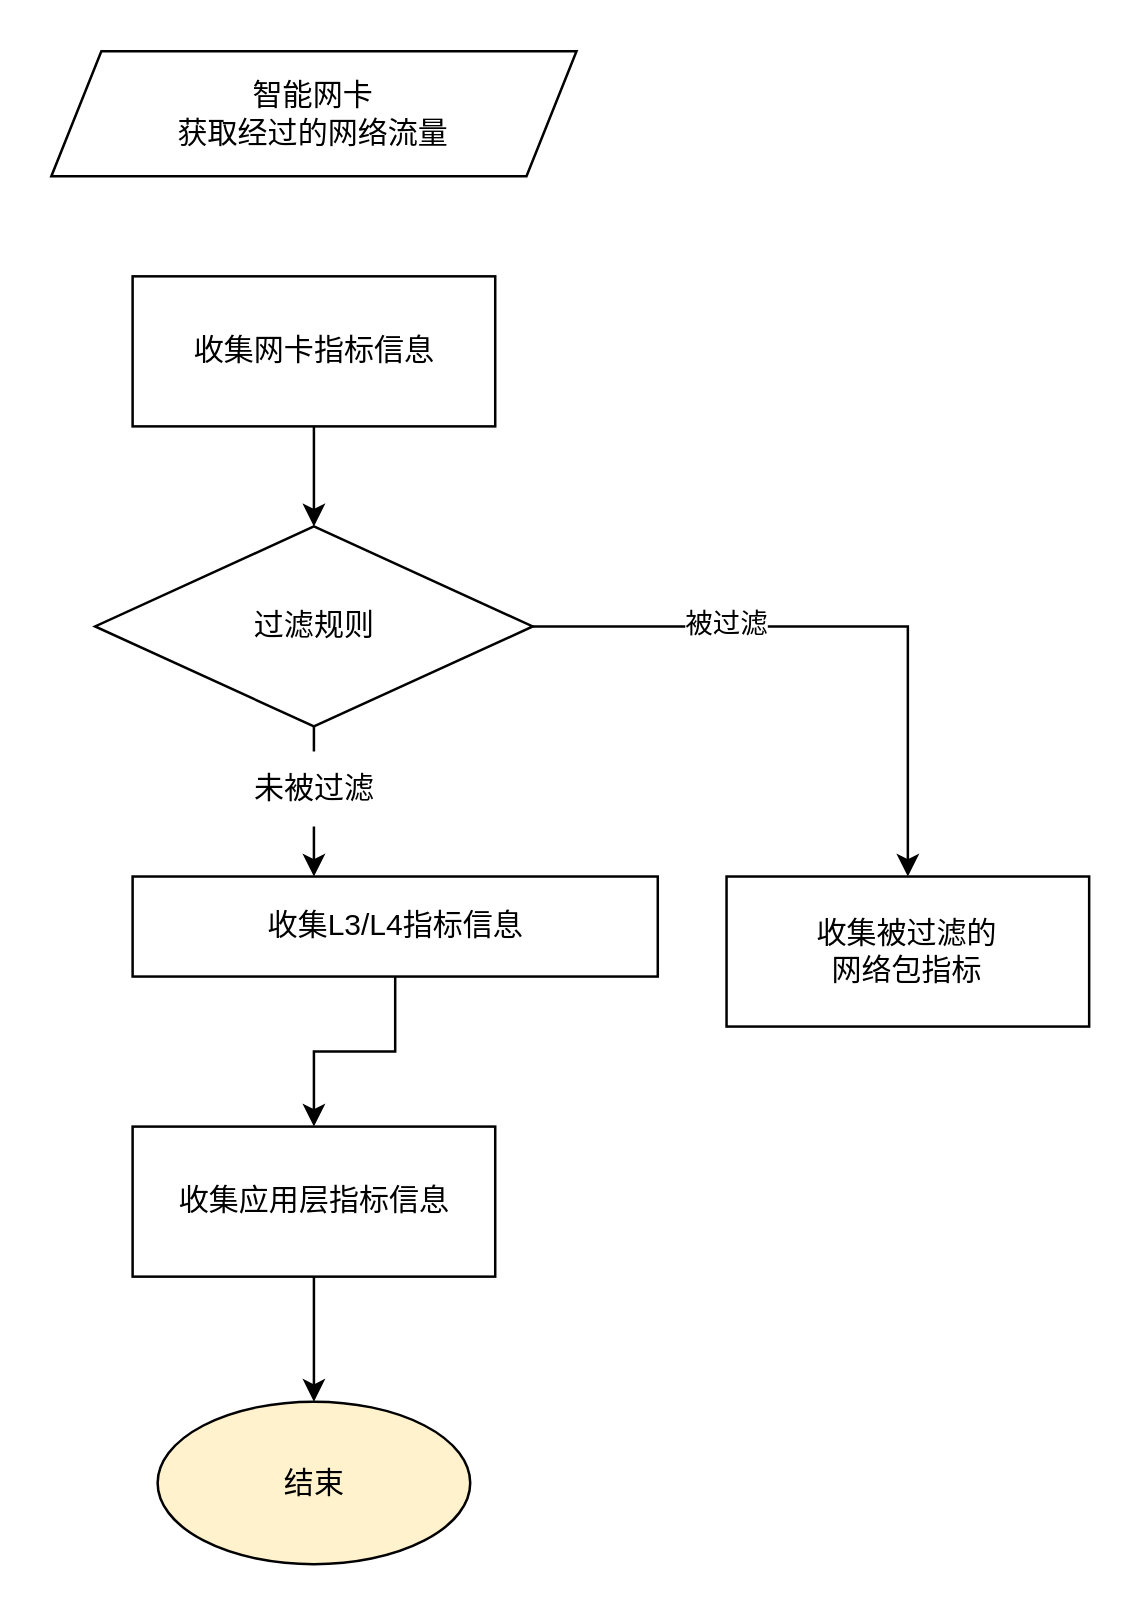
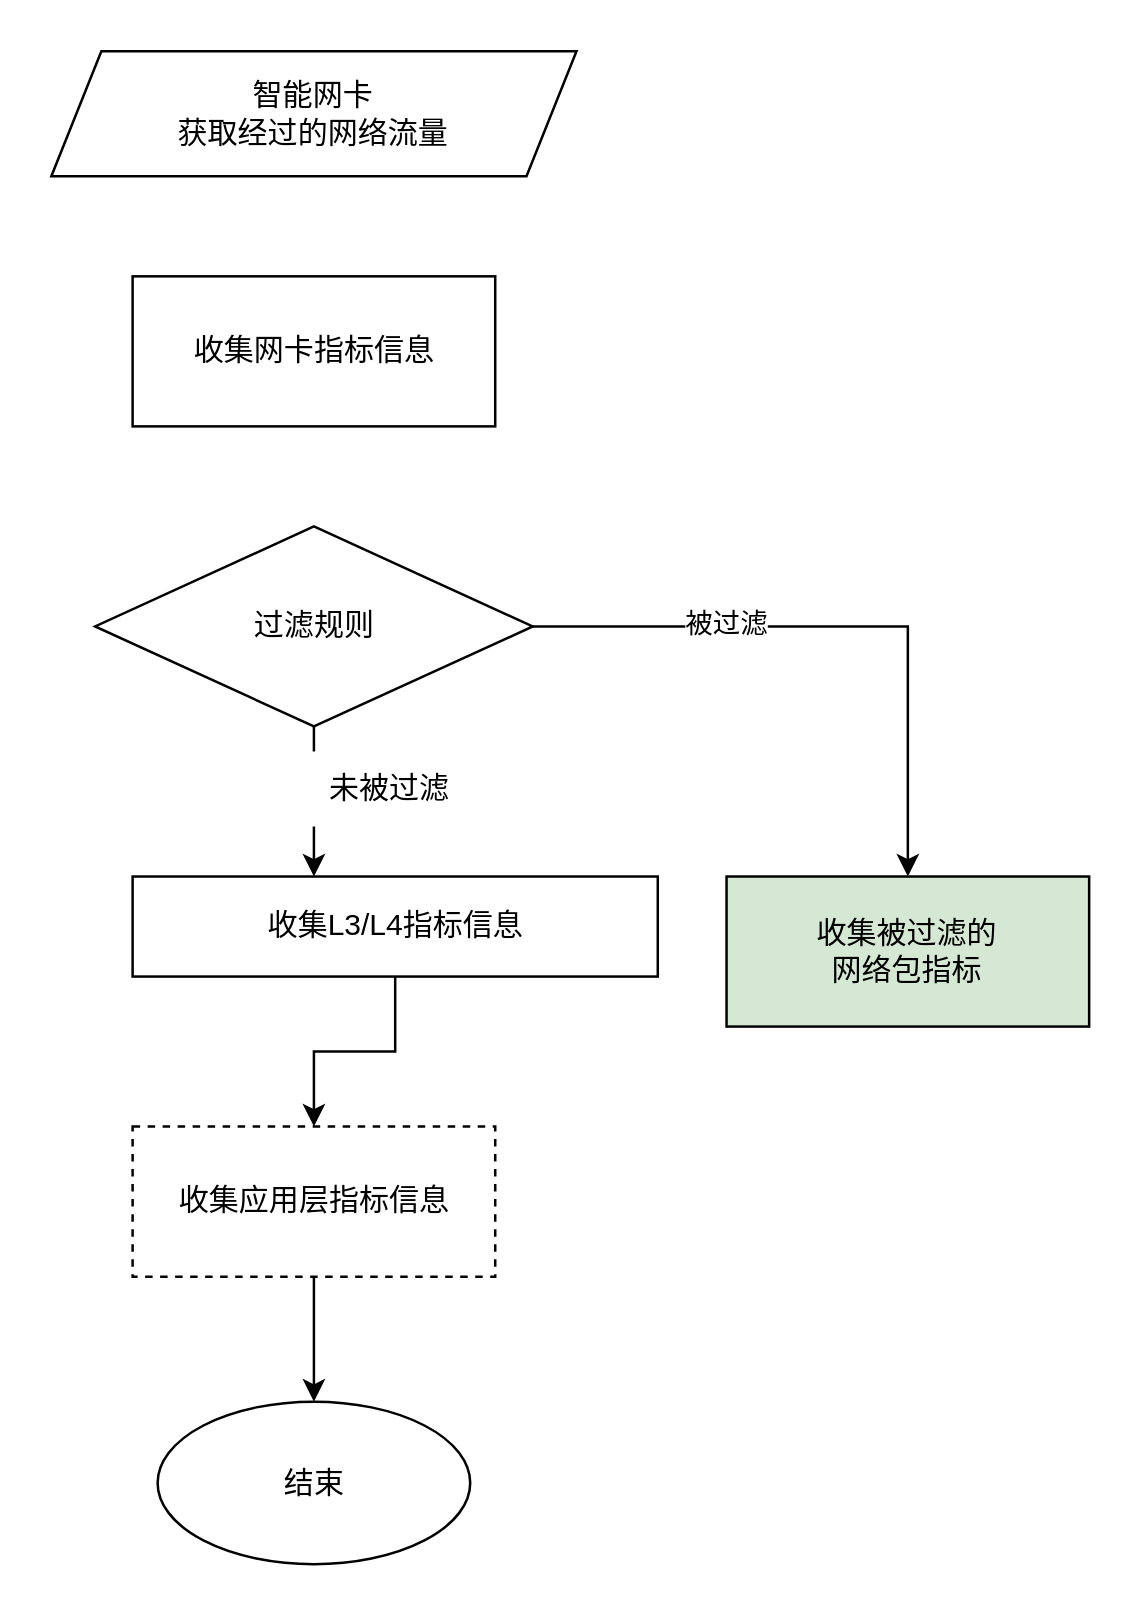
(314, 468) -> none
(314, 789) -> (389, 789)
(908, 951) -> (908, 951)
(314, 1201) -> (314, 1201)
(314, 1483) -> (314, 1483)
